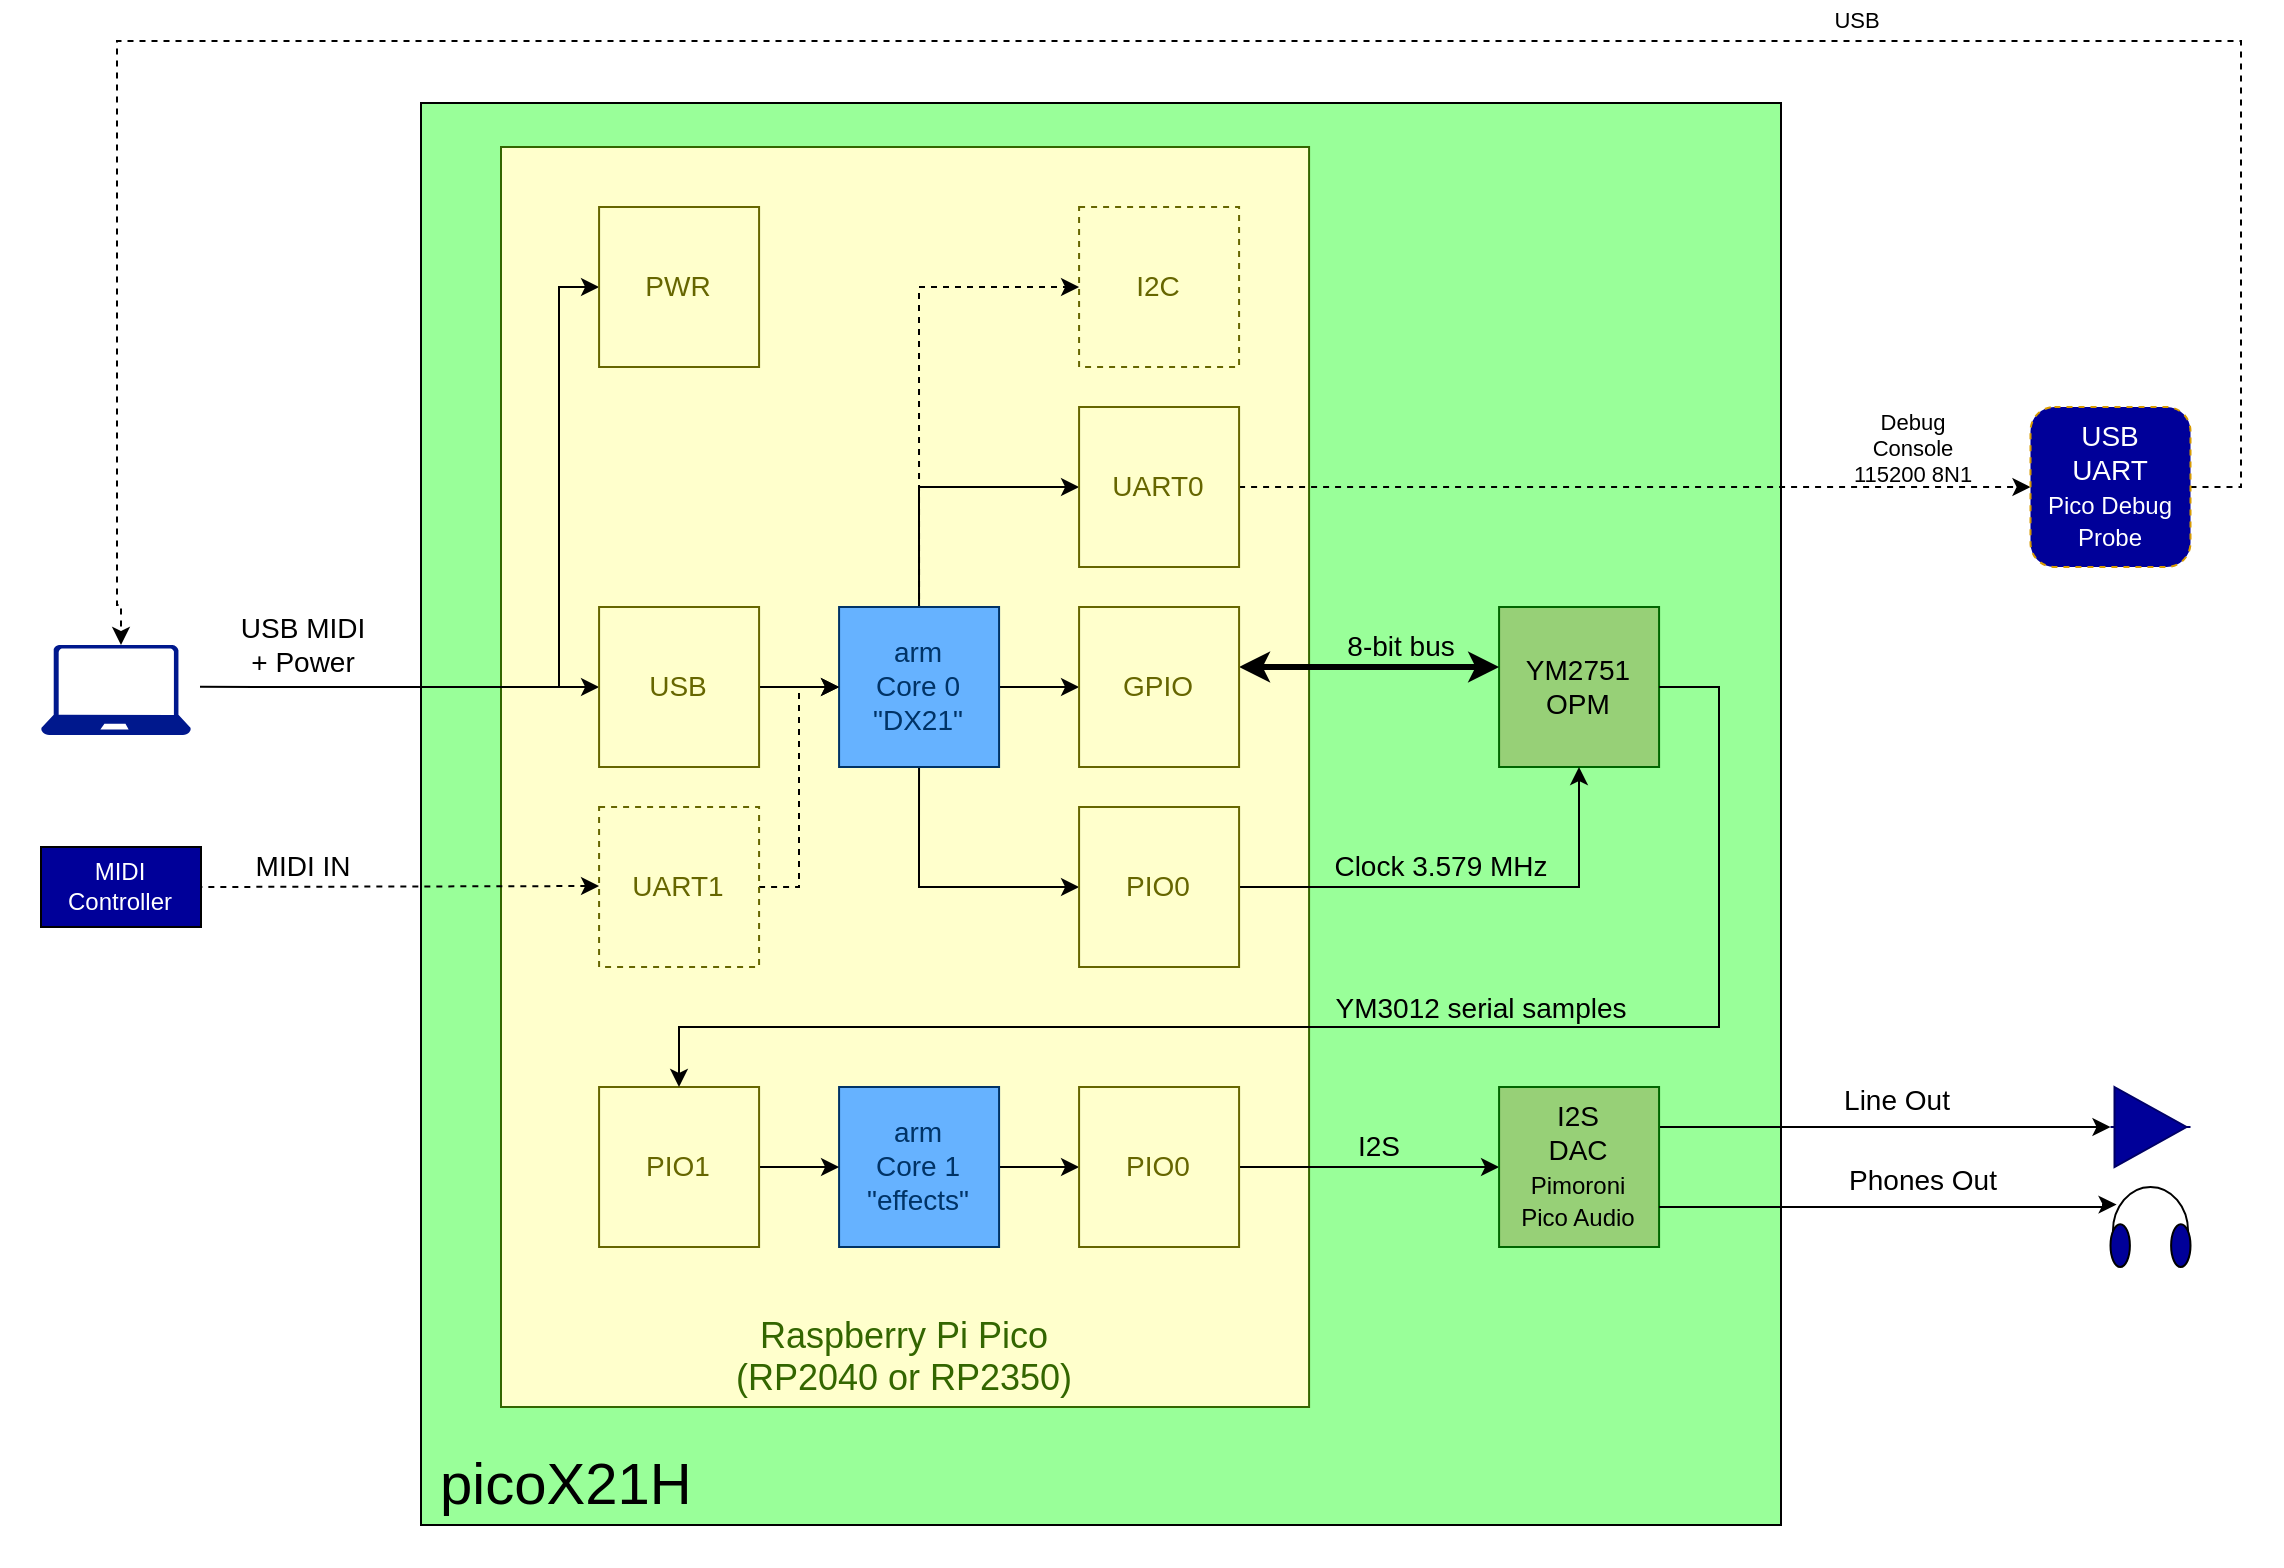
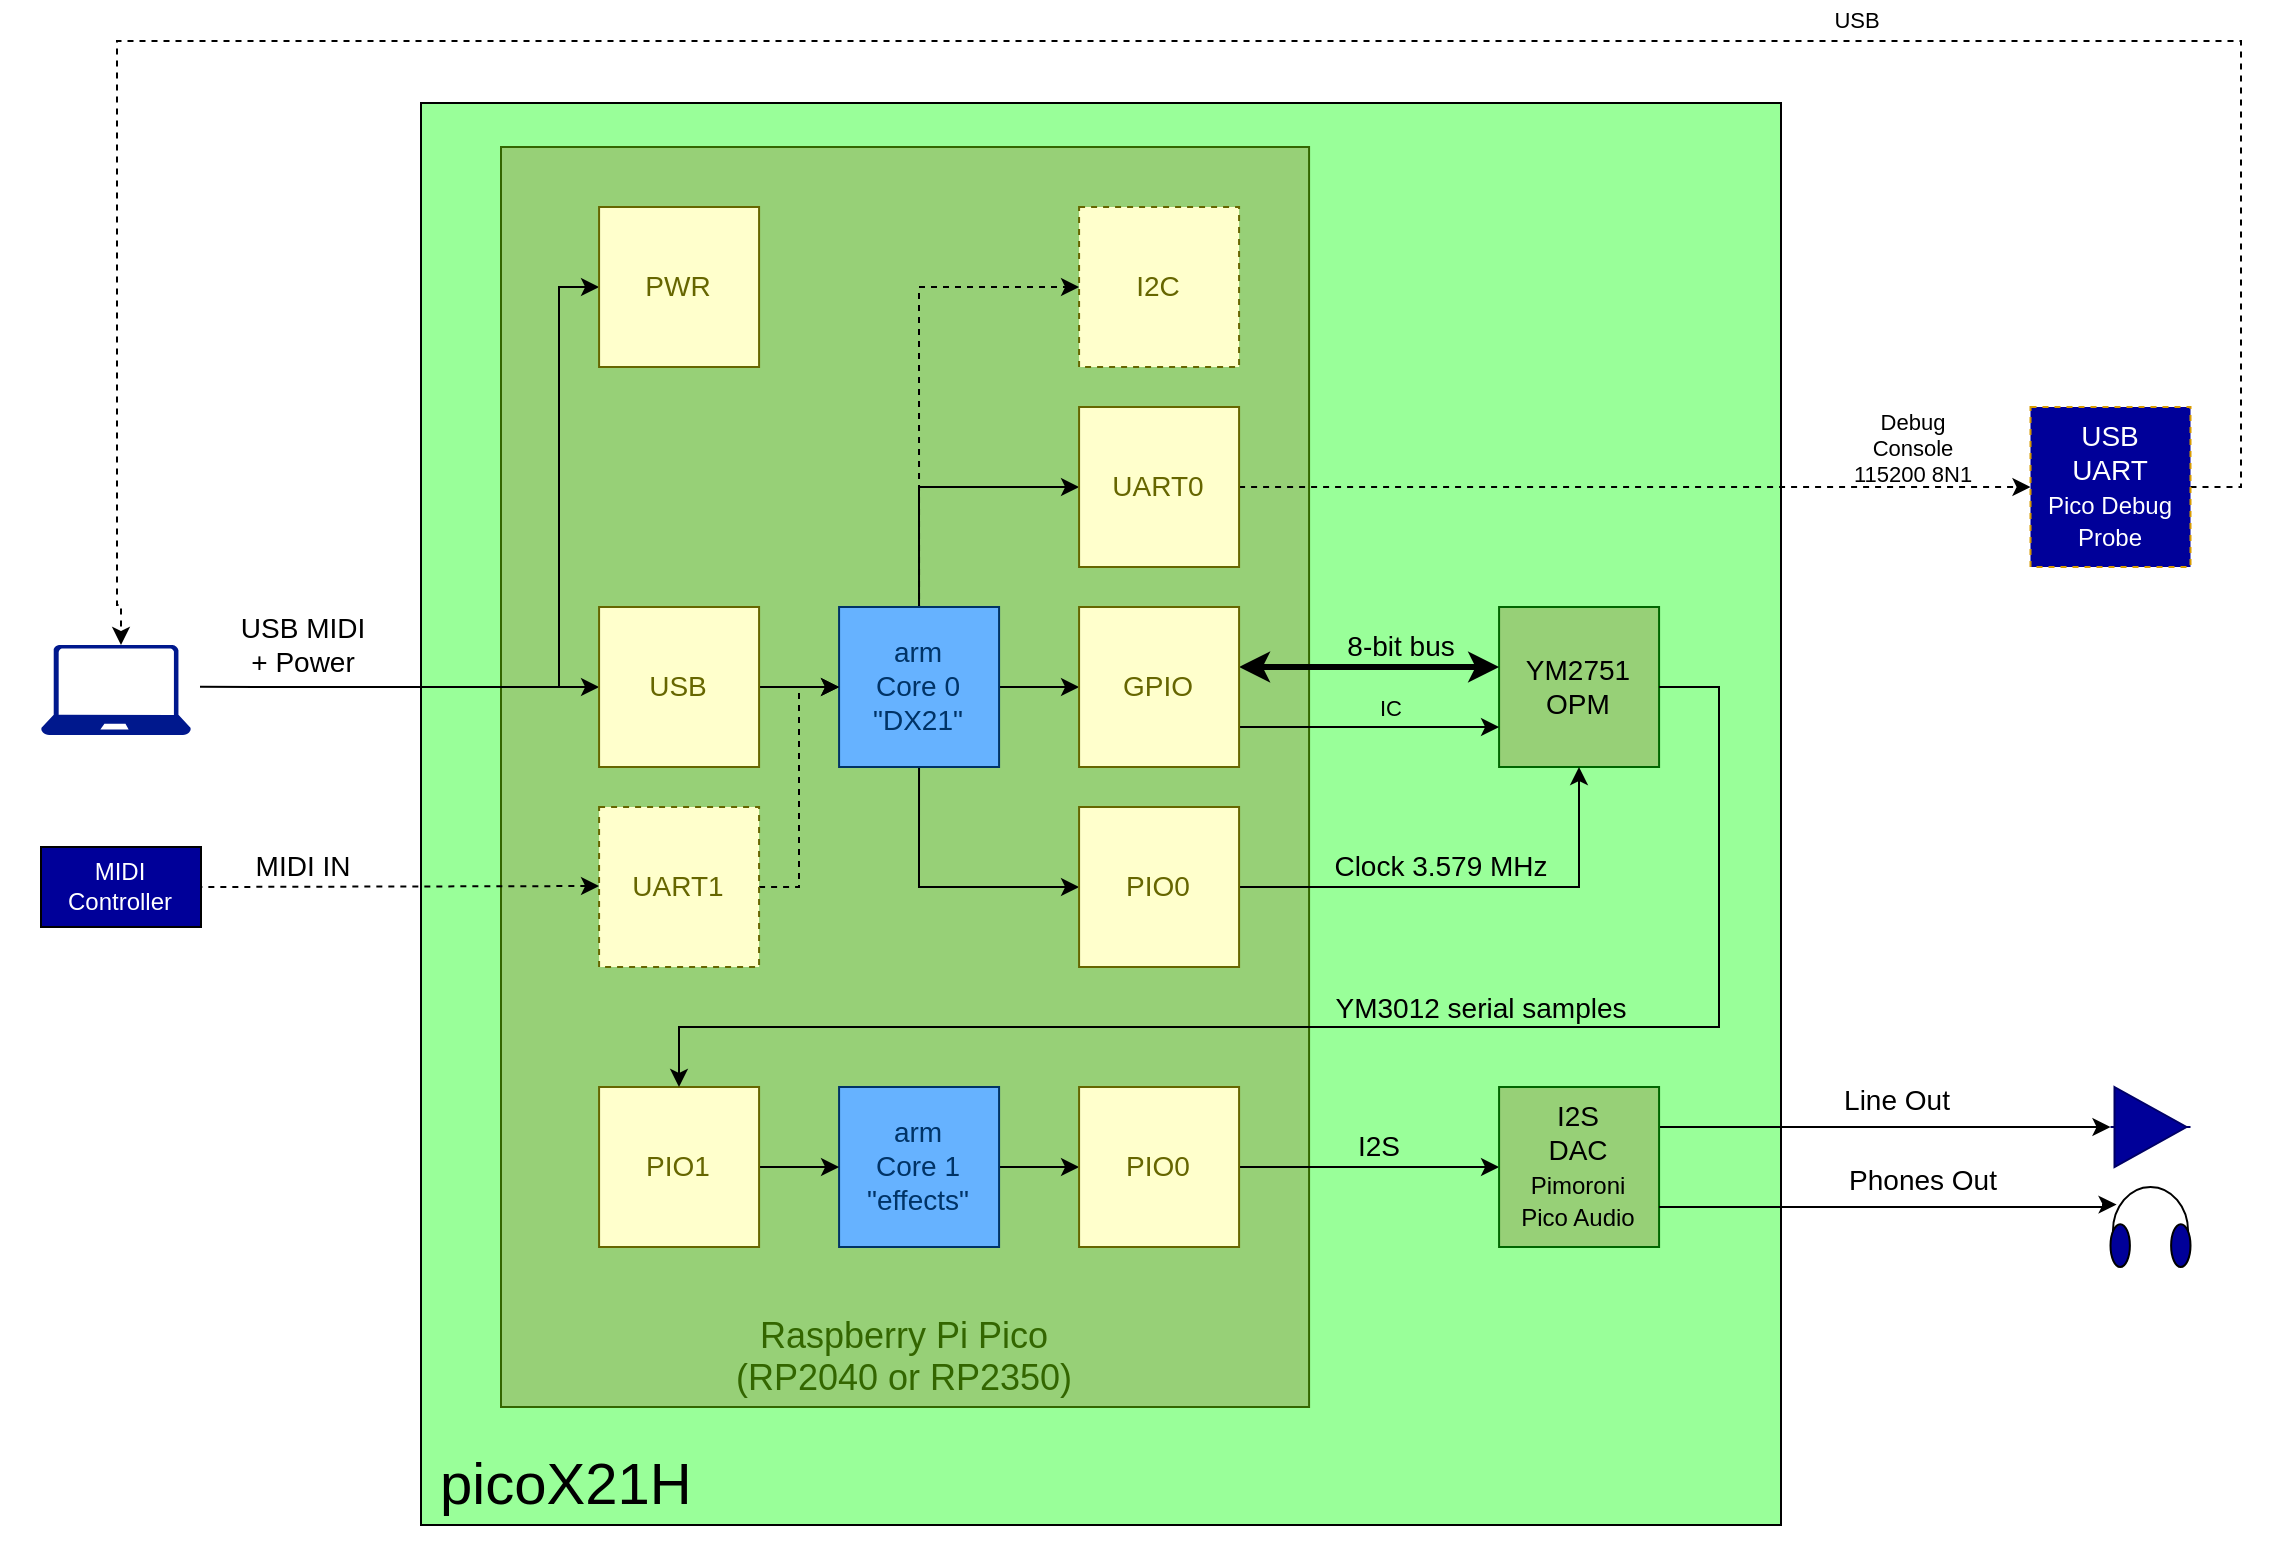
(2111, 487) -> (2111, 487)
none -> (1362, 727)
(905, 777) -> (905, 777)
